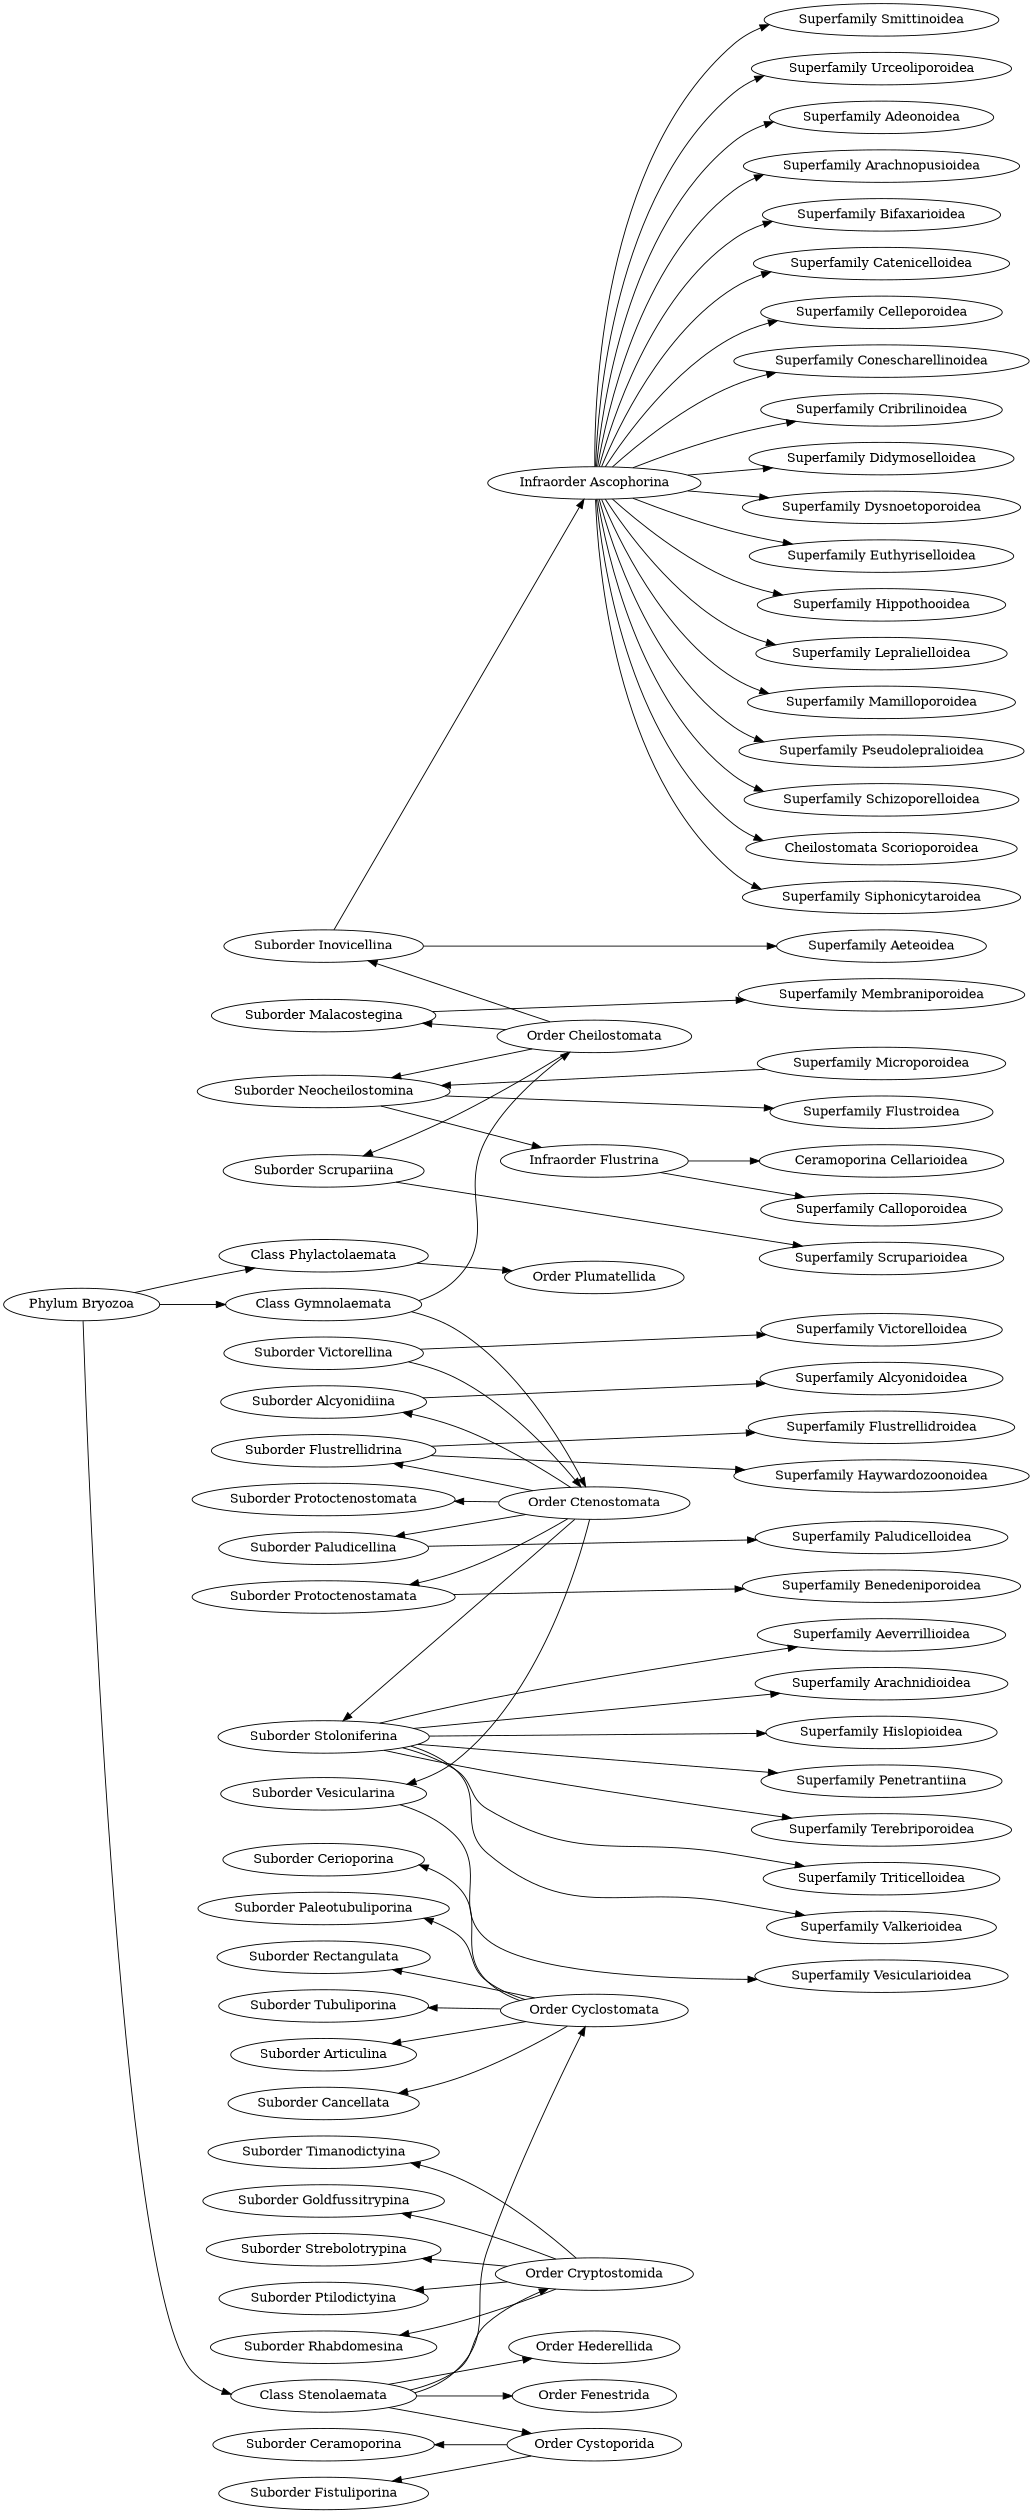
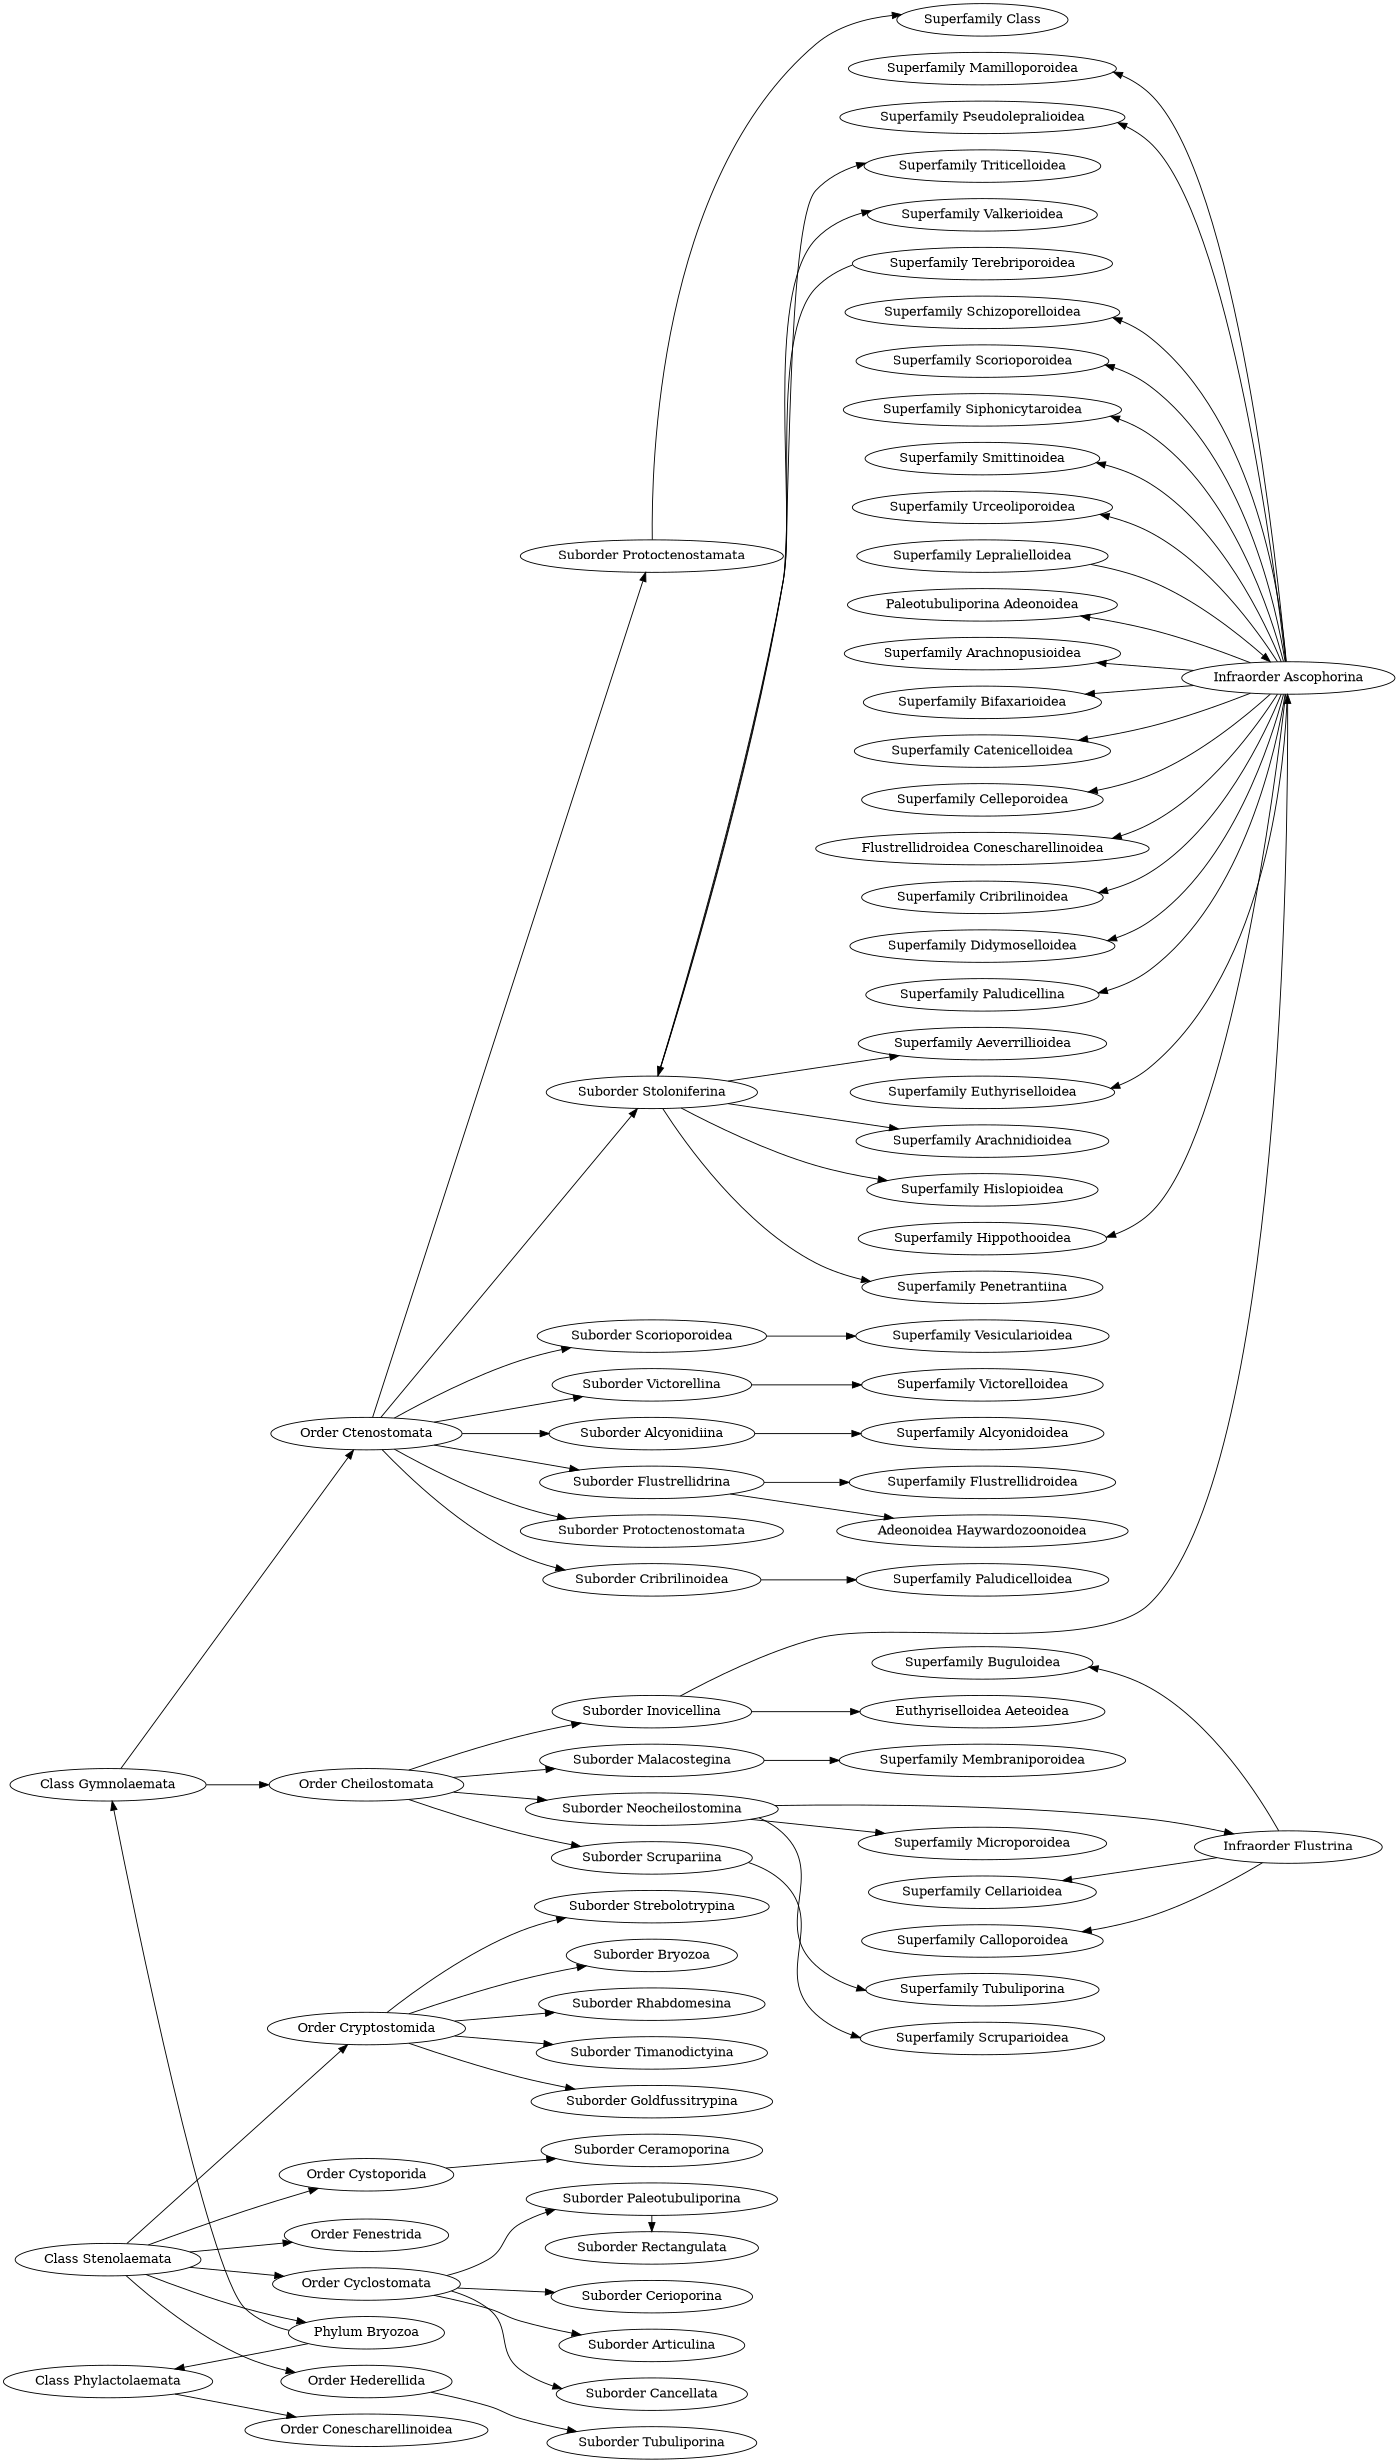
(881, 117) -> (982, 605)
(881, 361) -> (982, 849)
(881, 507) -> (982, 995)
(674, 584) -> (1184, 597)
(881, 849) -> (982, 361)
(881, 946) -> (982, 1712)
(608, 1077) -> (813, 1826)
(881, 1112) -> (982, 1990)
(881, 1161) -> (982, 1892)
(594, 1277) -> (366, 2430)
(501, 1407) -> (504, 1410)
(881, 1476) -> (982, 1531)
(324, 1548) -> (652, 1580)
(881, 1586) -> (982, 20)
none -> (982, 1663)
(583, 1787) -> (768, 659)
(324, 1794) -> (652, 1336)
(112, 1869) -> (220, 2301)
(468, 1984) -> (652, 2219)
(469, 2008) -> (499, 2410)
(324, 2298) -> (652, 1955)
(324, 2493) -> none
